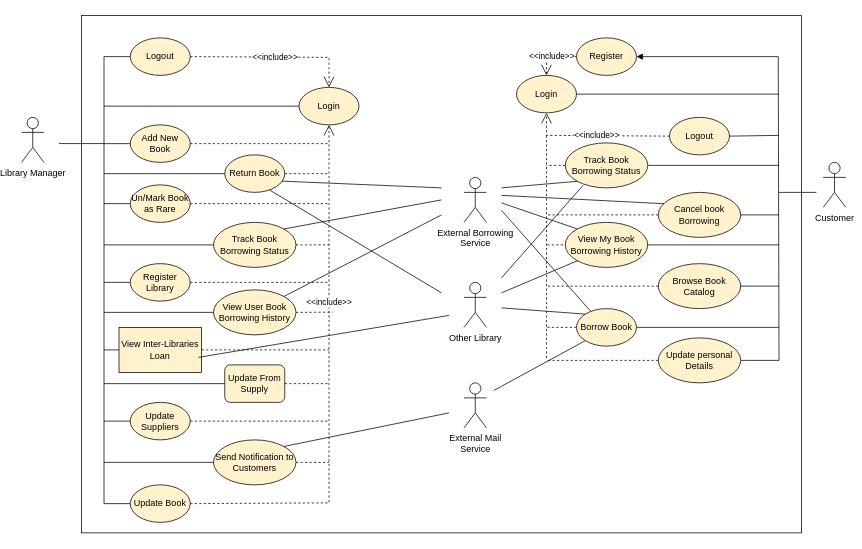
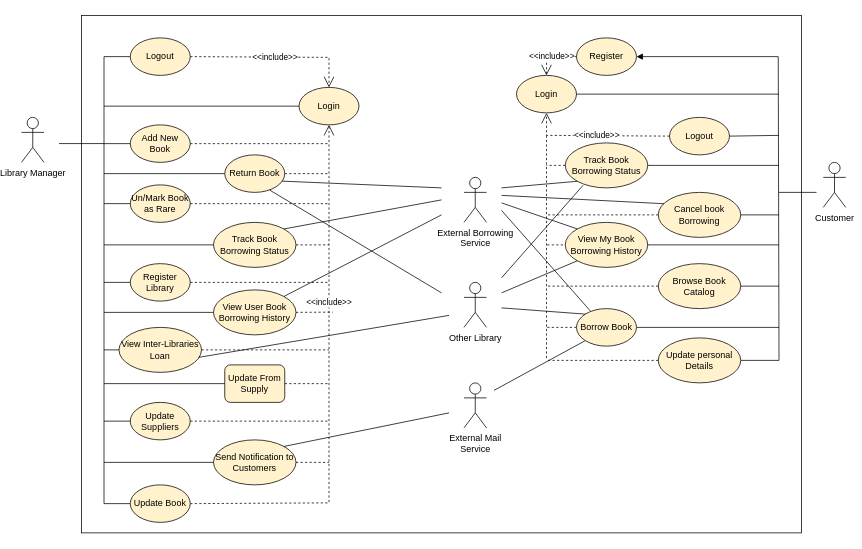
(160, 350) -> (160, 350)
